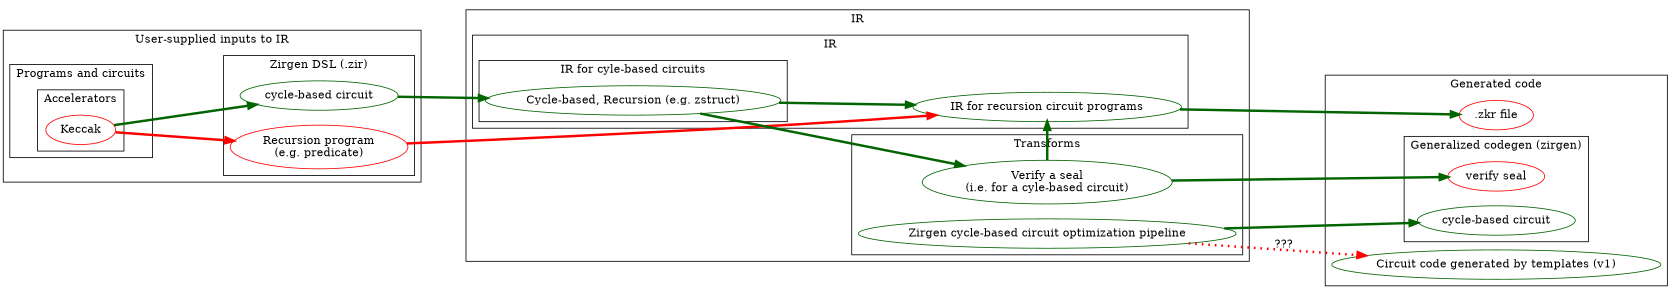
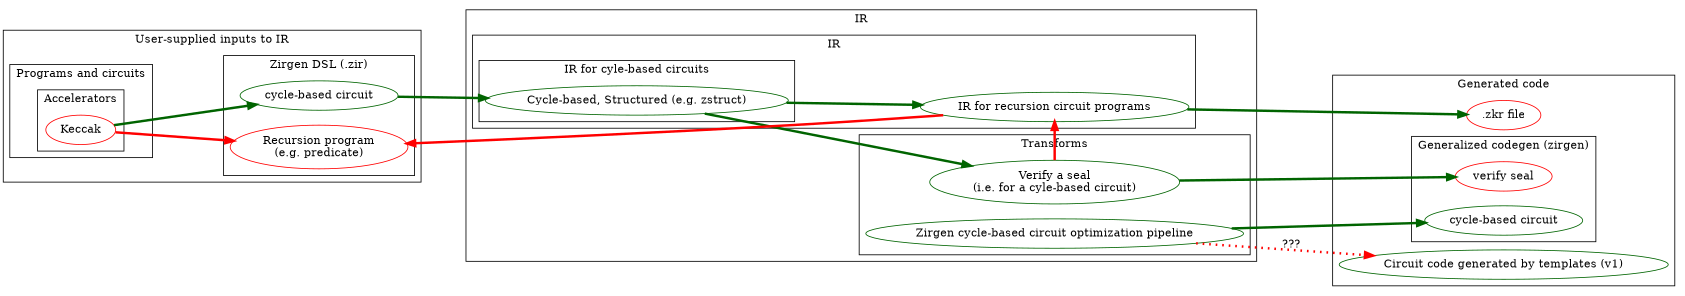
(633, 100) -> (637, 100)
(628, 133) -> (640, 133)
(1047, 145) -> (1055, 145)
